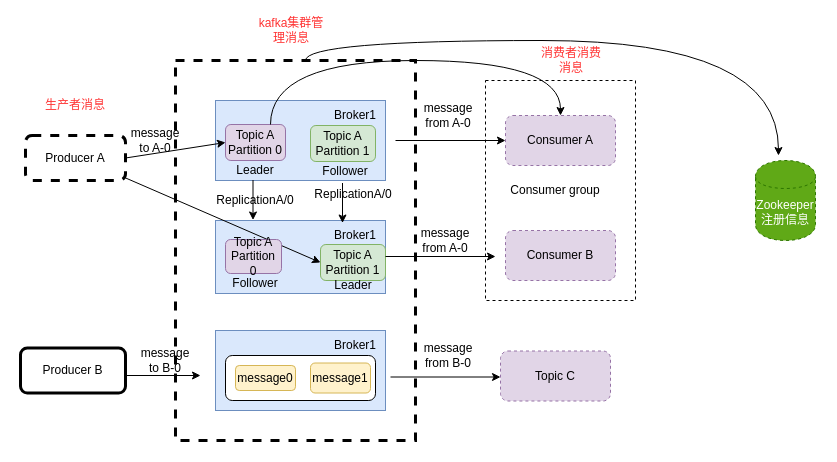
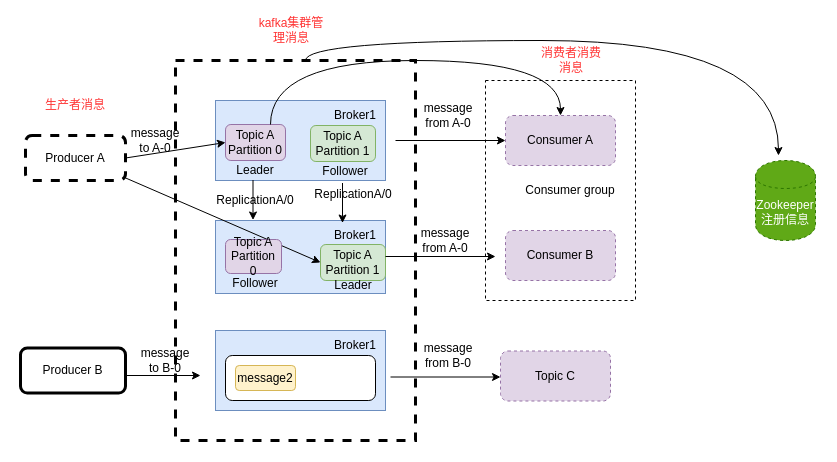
(556, 191) -> (571, 191)
(341, 378) -> none
(266, 379) -> (266, 379)
